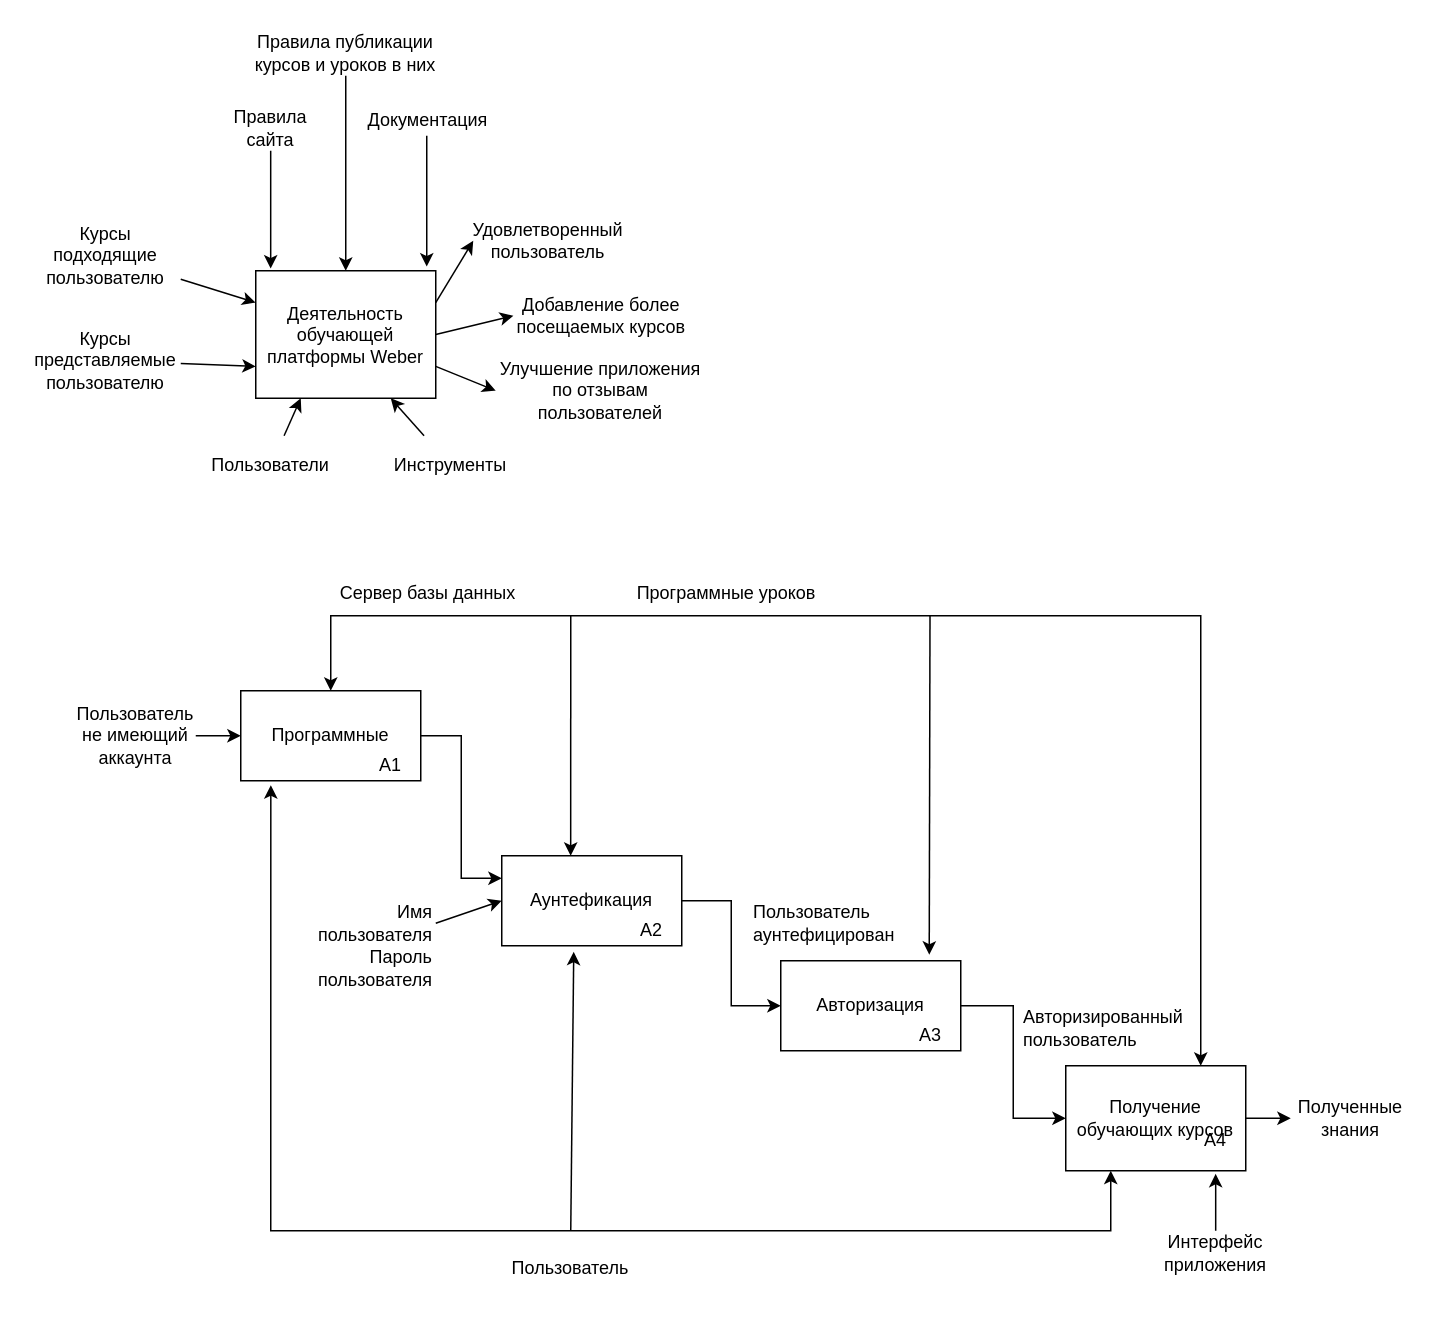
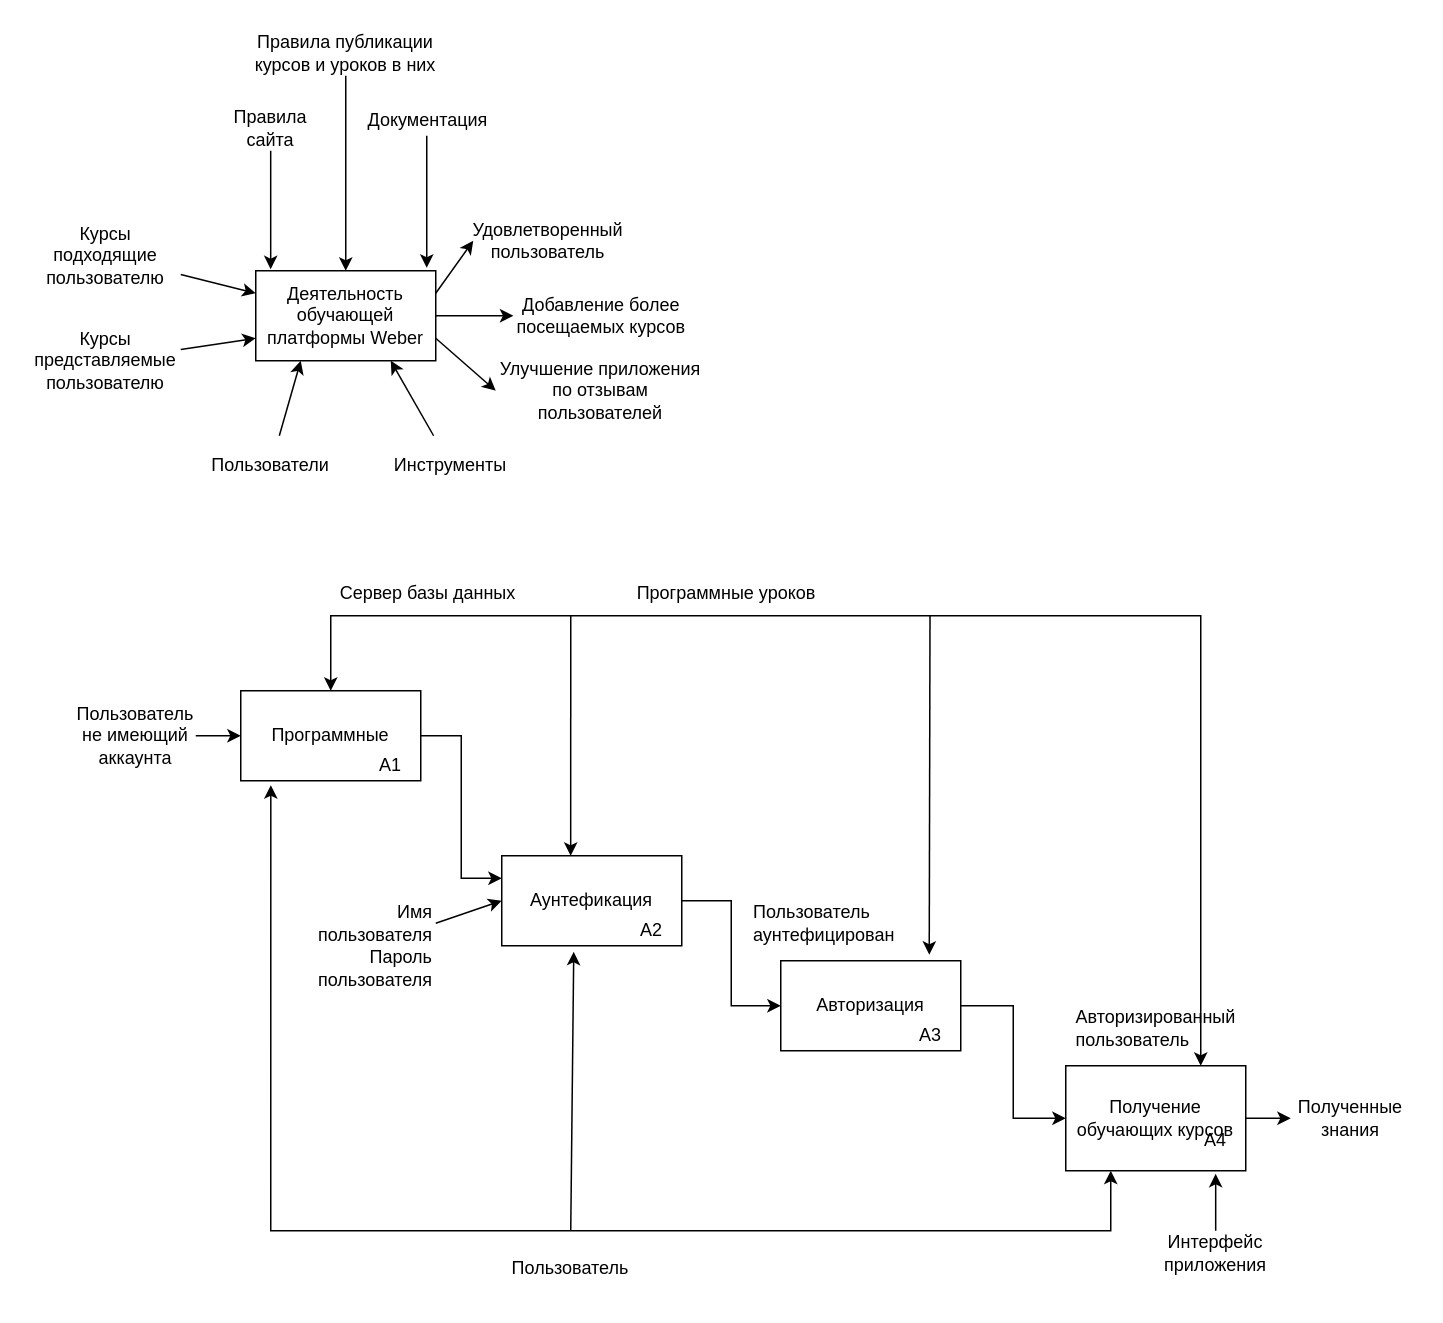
(346, 335) -> (346, 316)
(1096, 1028) -> (1148, 1028)
